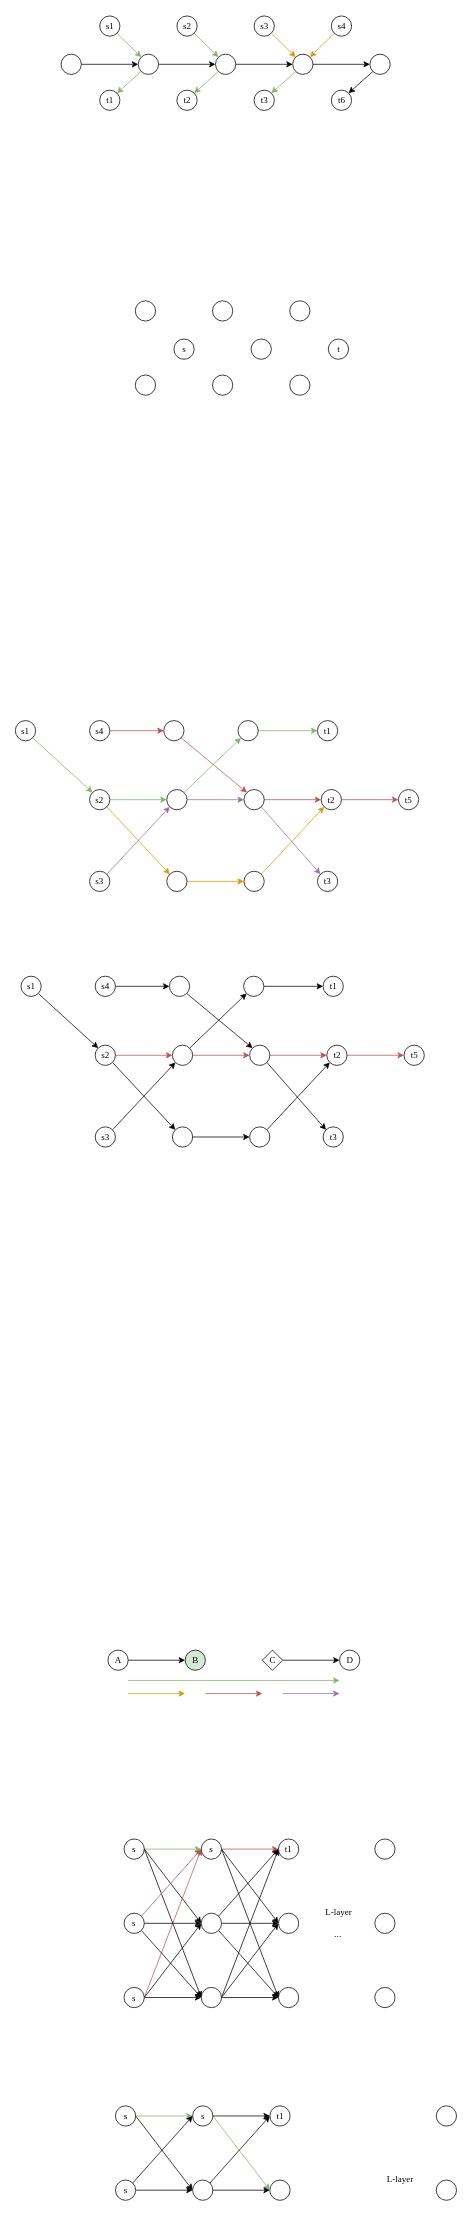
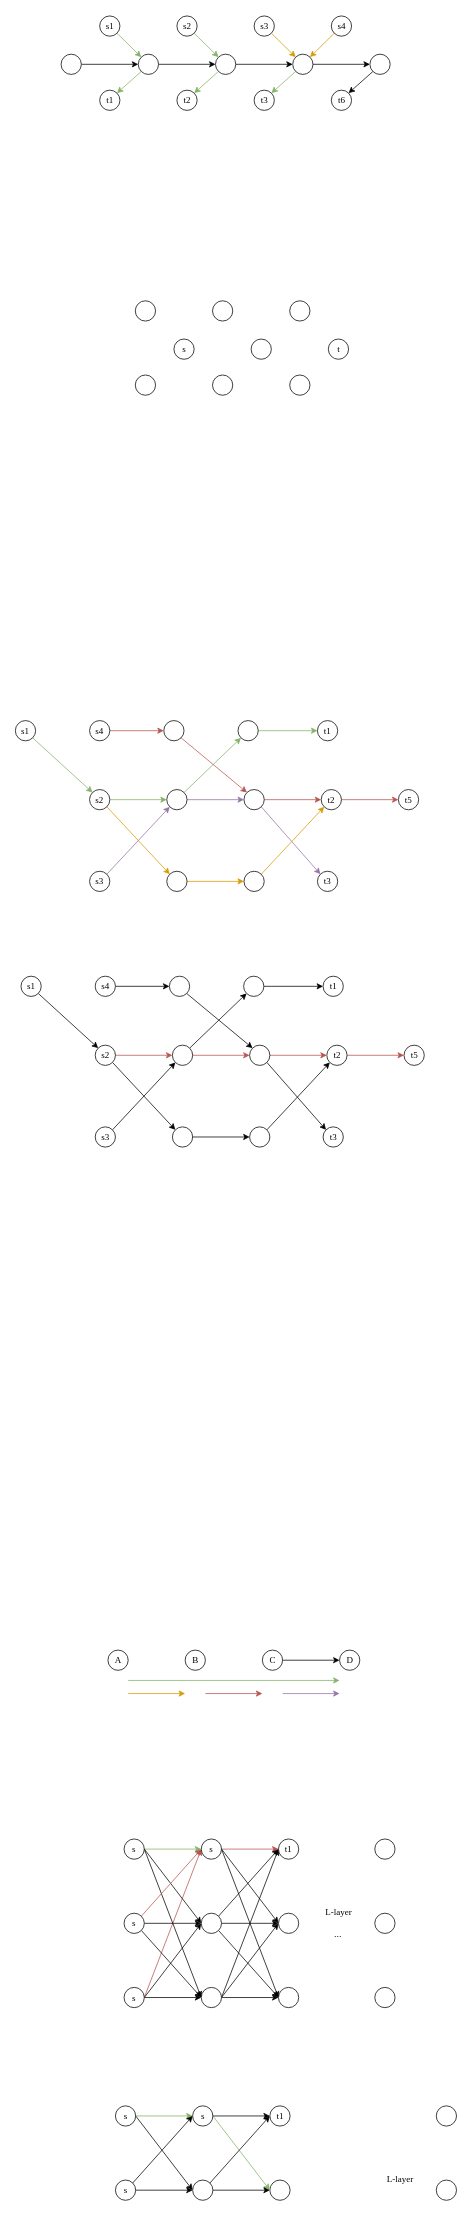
(154, 1661) -> none
(195, 1661) -> (195, 1661)
(273, 1661) -> (273, 1661)
